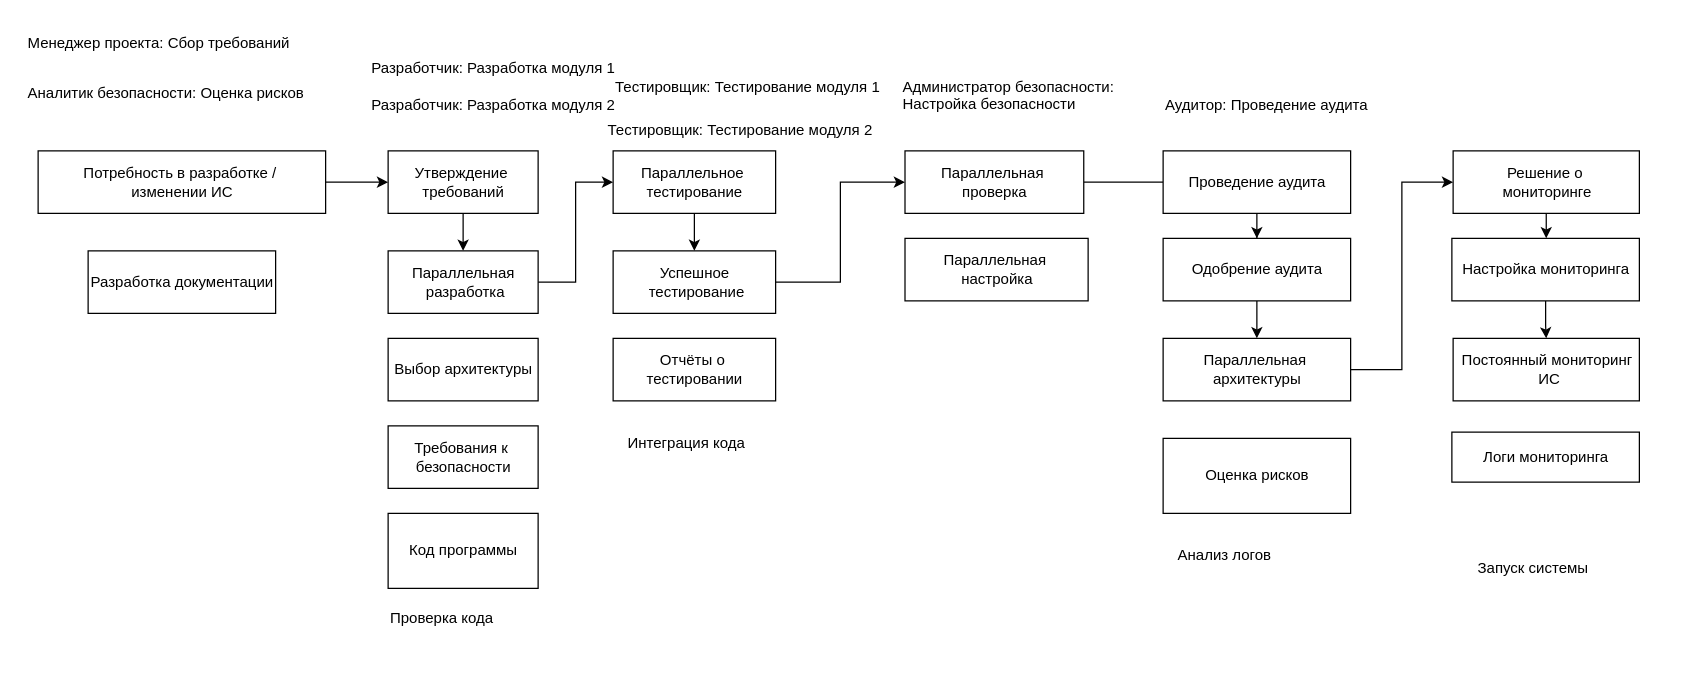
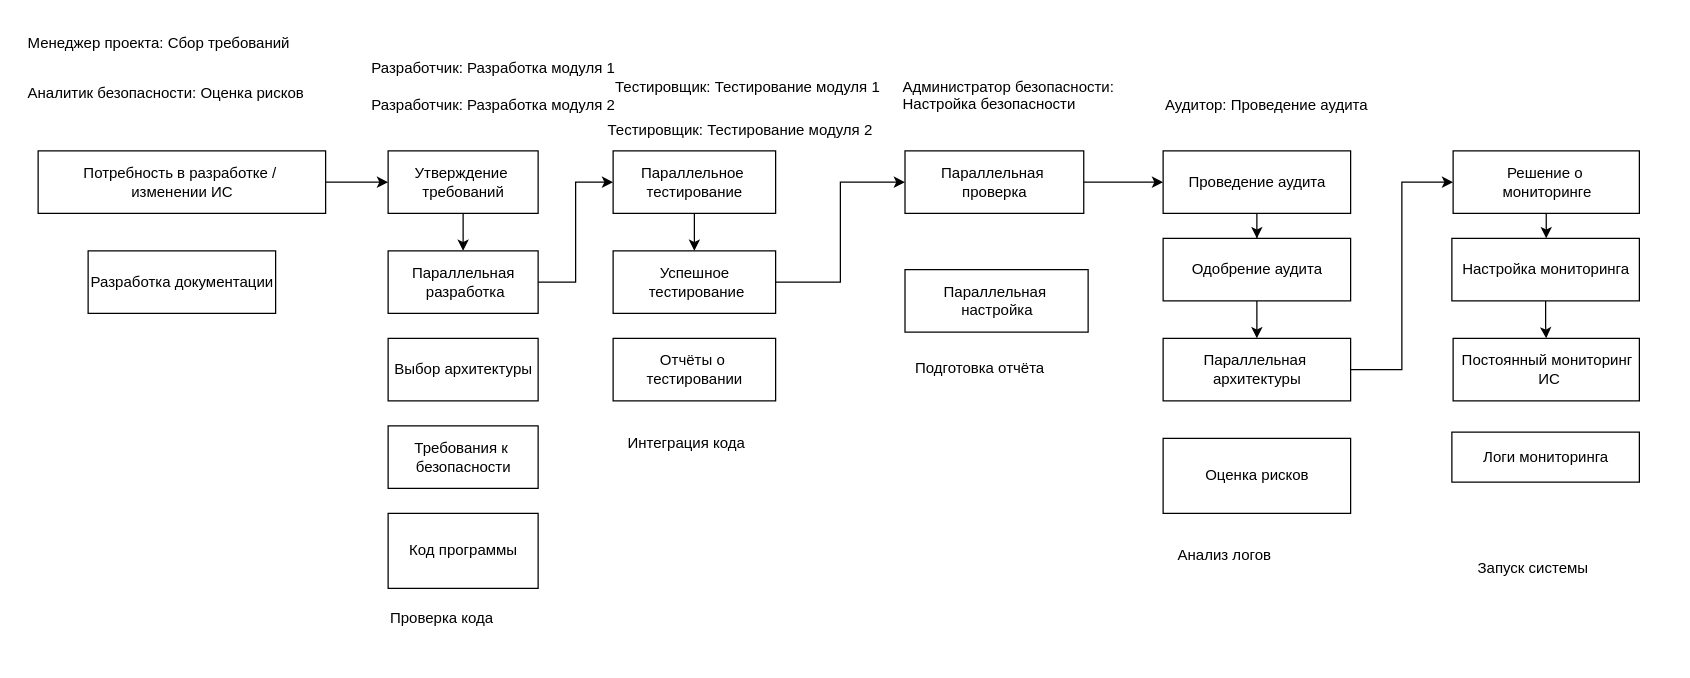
(1156, 182) -> (1153, 182)
(997, 269) -> (997, 301)
none -> (1007, 376)
